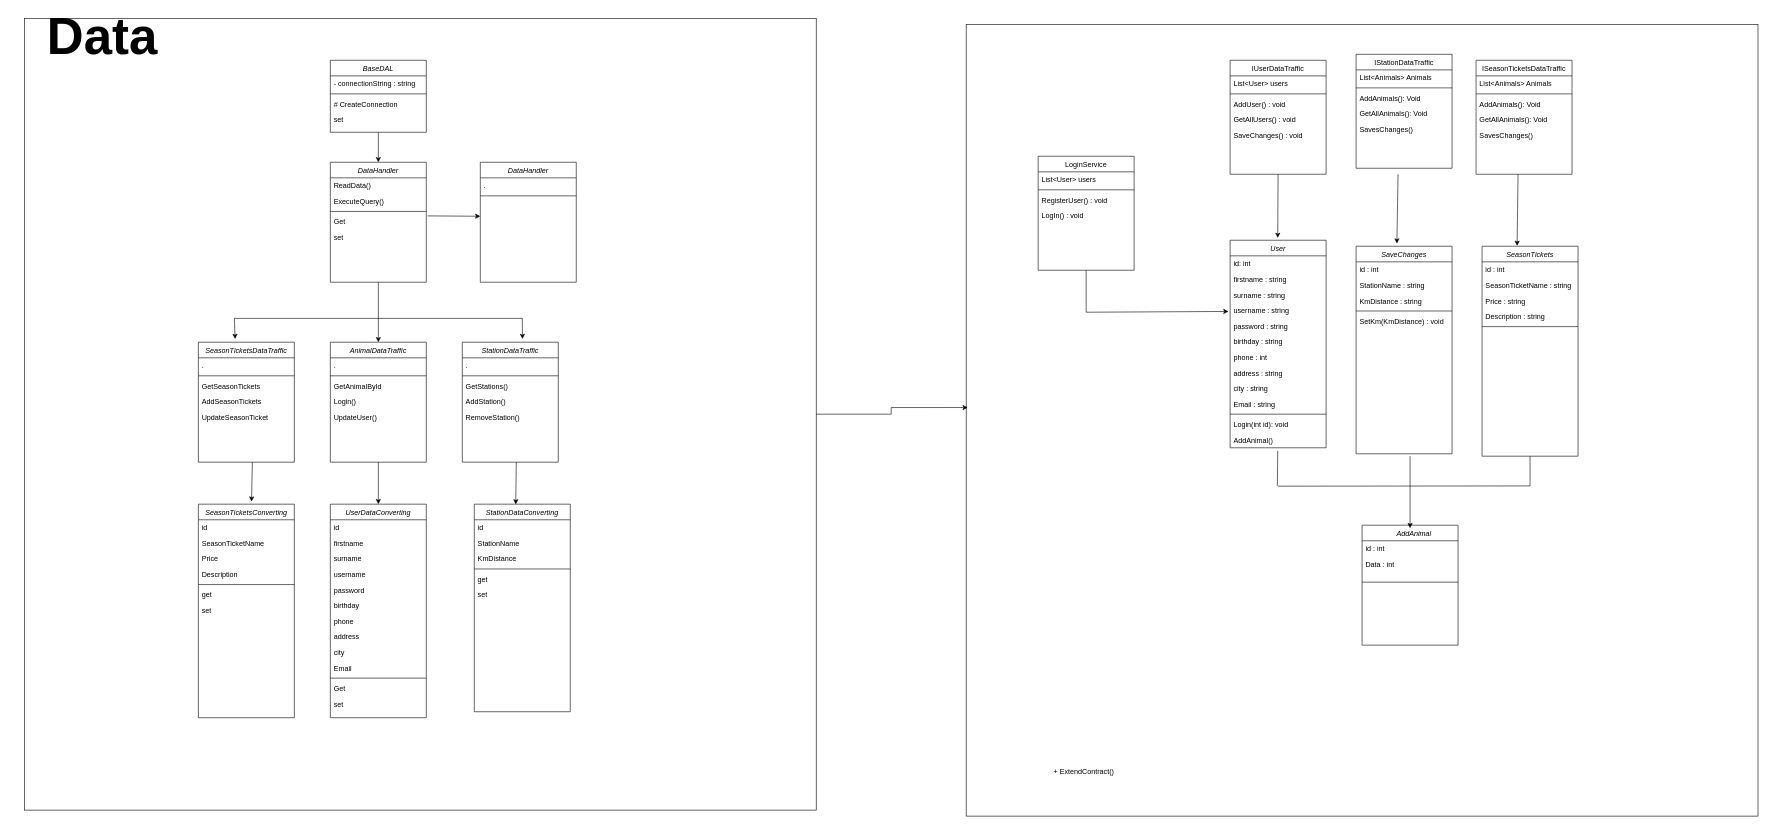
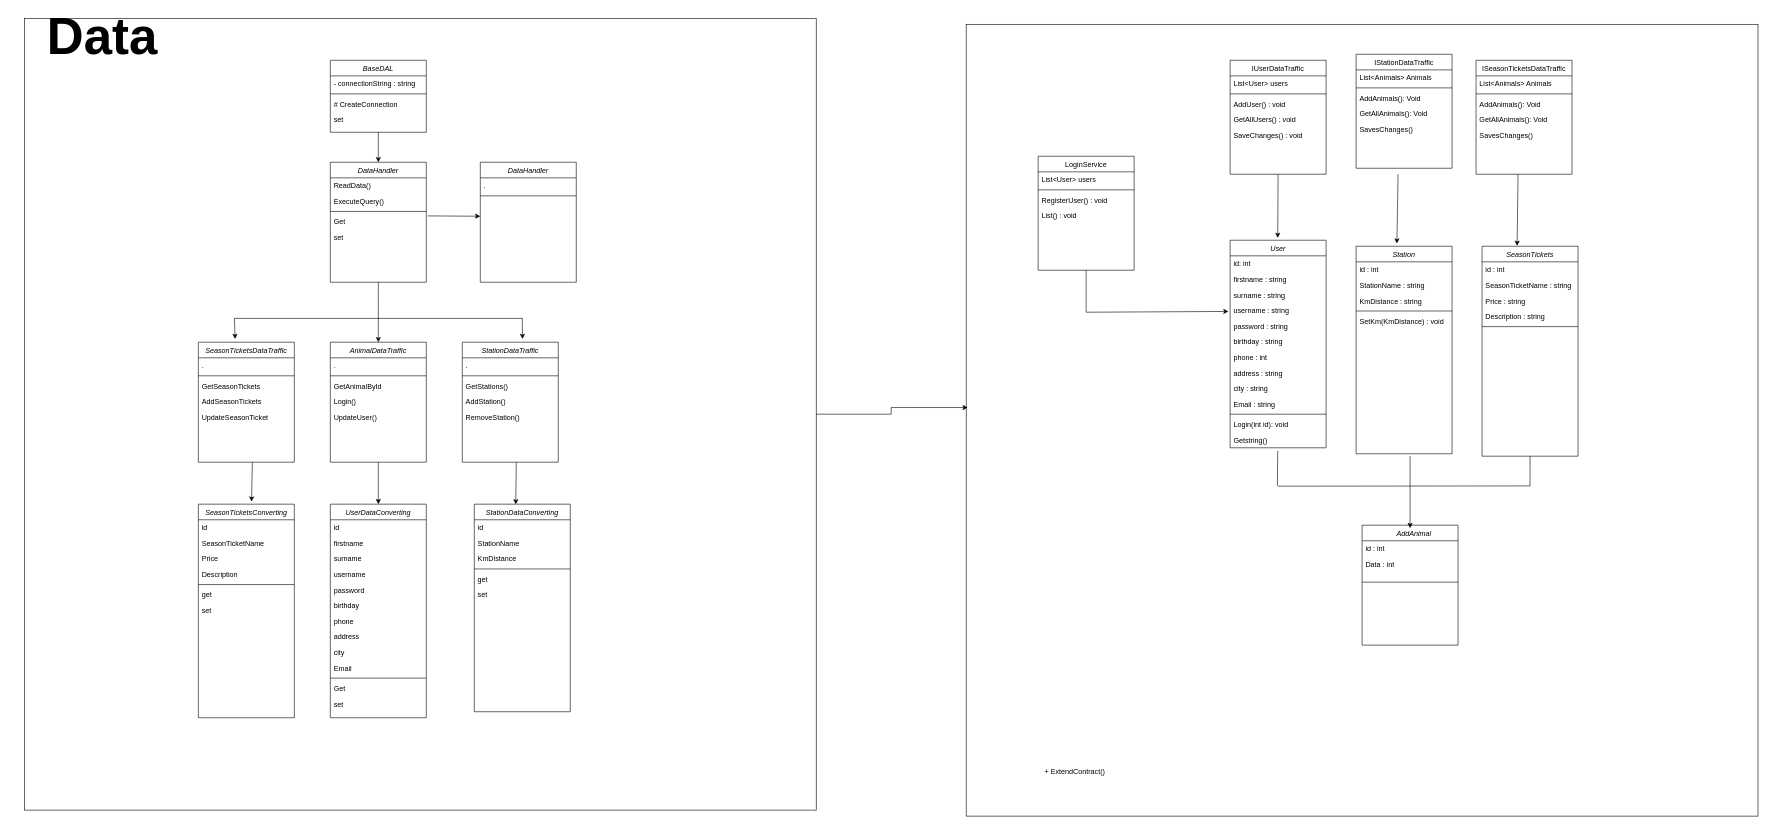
(1066, 216) -> (1063, 216)
(1404, 254) -> (1404, 254)
(1254, 440) -> (1255, 440)
(1098, 771) -> (1089, 771)
